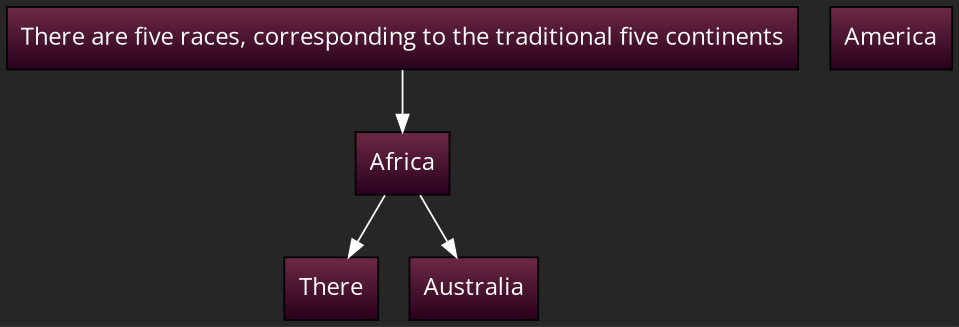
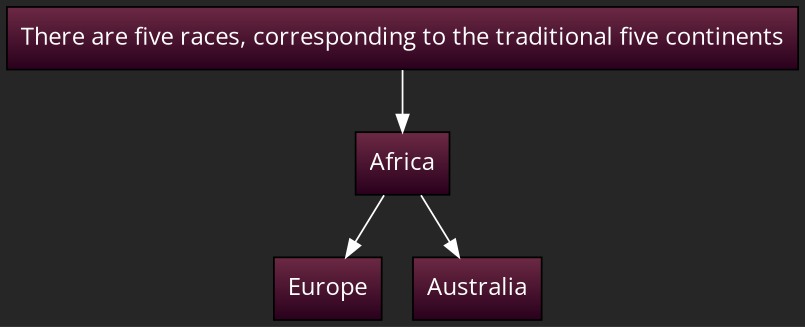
(891, 38) -> none
(331, 289) -> (328, 289)
